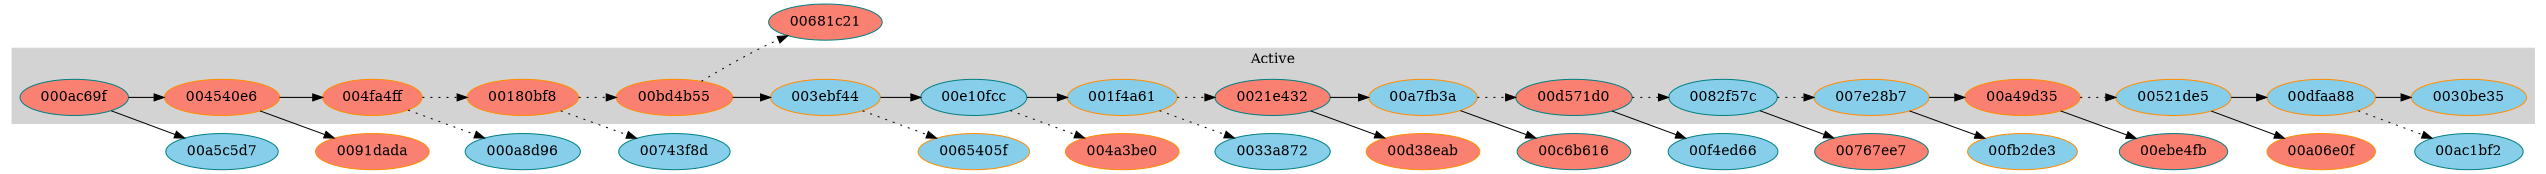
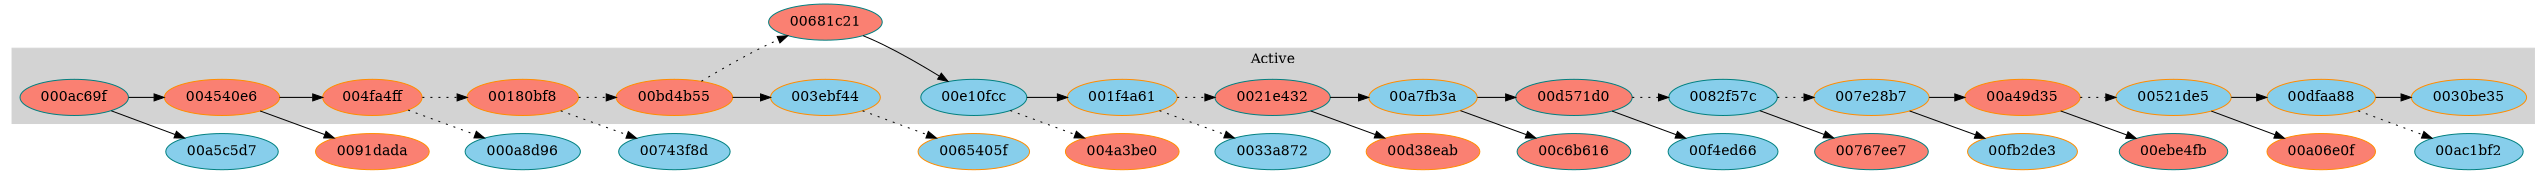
(896, 97) -> (902, 54)
(1491, 97) -> (1491, 97)
